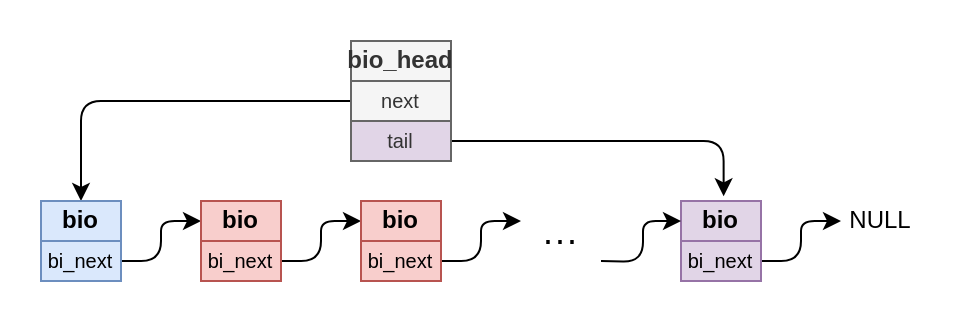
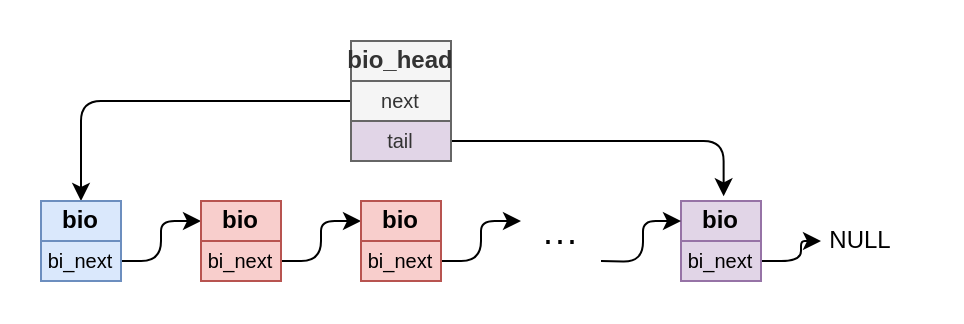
(881, 221) -> (861, 241)
